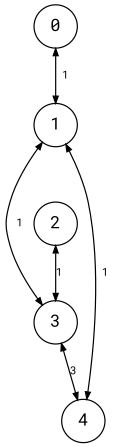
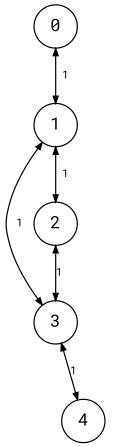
(95, 270) -> (56, 175)
(74, 372) -> (74, 372)
